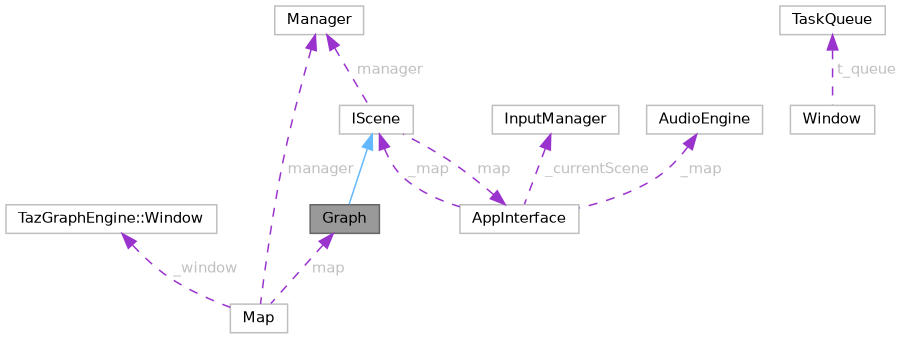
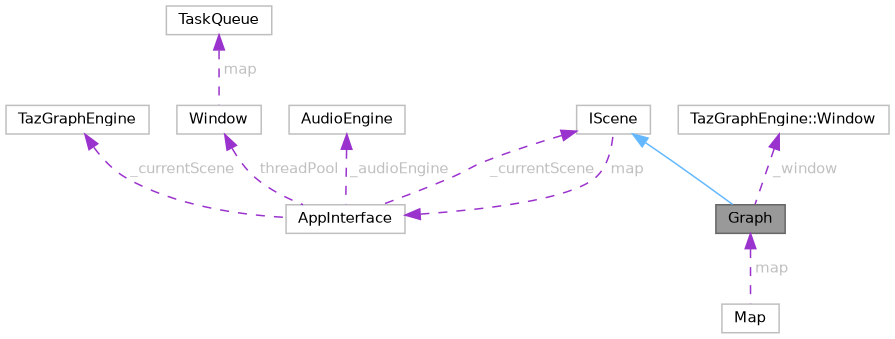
(319, 20) -> none
(865, 70) -> (238, 70)
(556, 120) -> (78, 120)
(427, 169) -> (540, 169)
(699, 169) -> (397, 169)
none -> (262, 183)
(177, 283) -> (765, 176)
